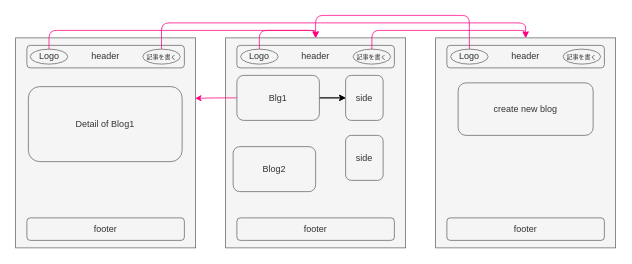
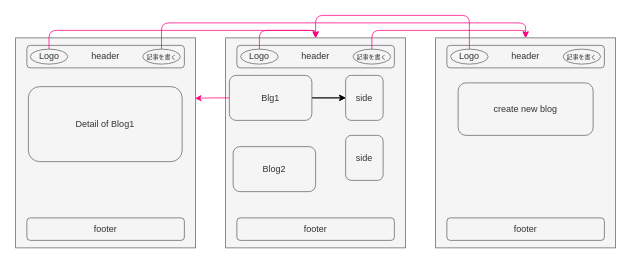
(278, 98) -> (270, 98)
